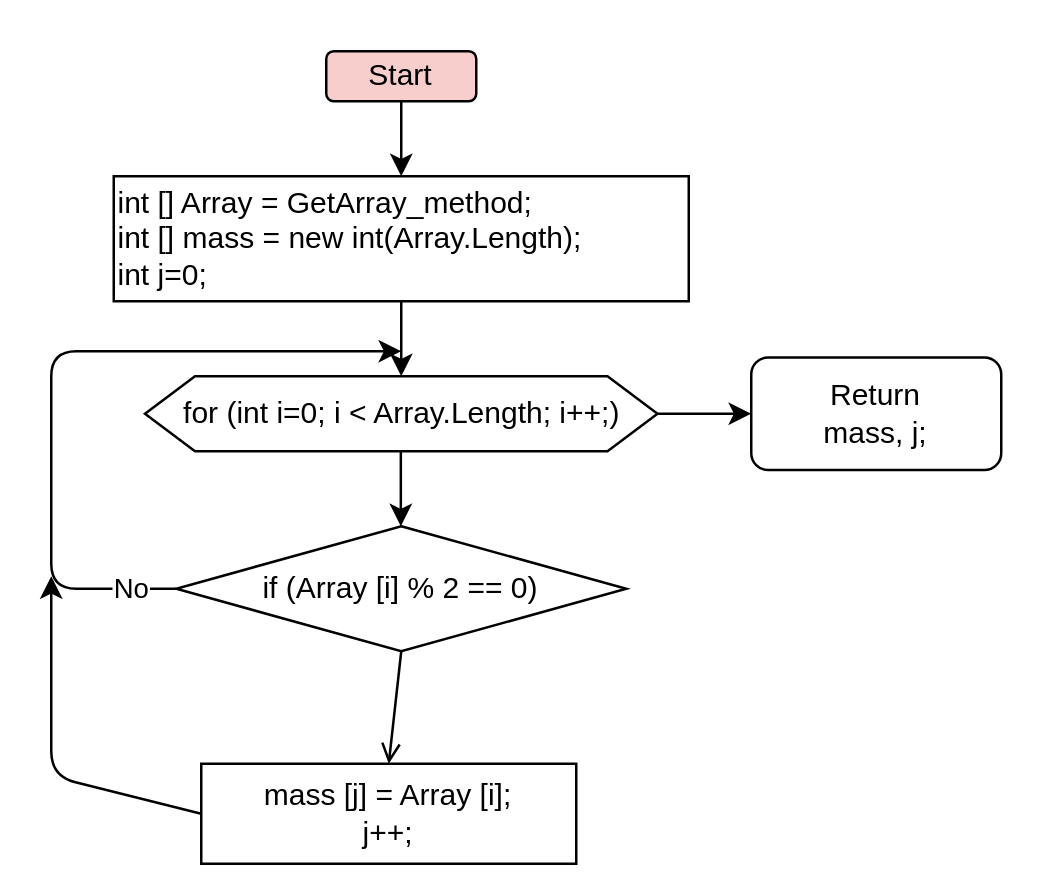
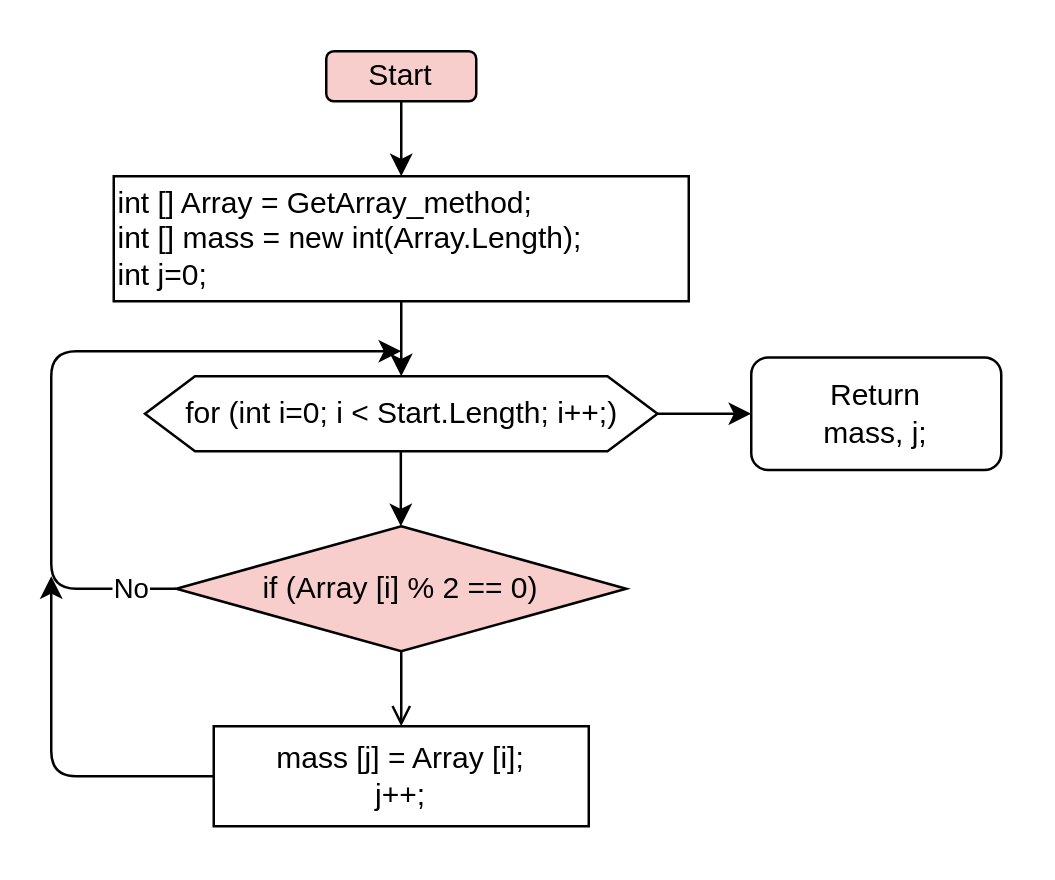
(403, 414) -> (403, 414)
(401, 589) -> (401, 589)
(389, 814) -> (401, 776)
